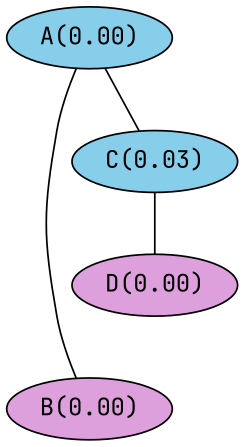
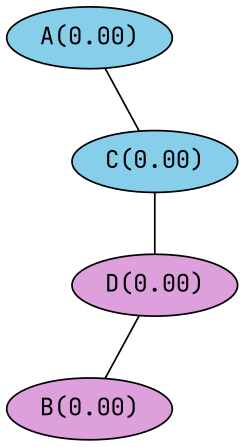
(155, 161) -> (155, 161)
(46, 223) -> (122, 347)
